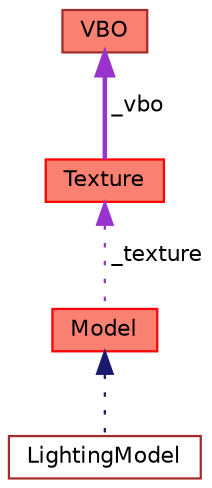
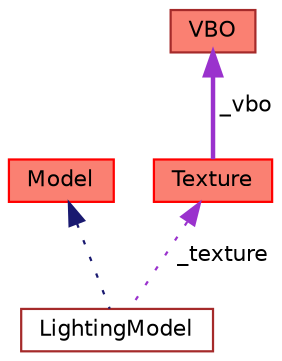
(105, 267) -> (159, 265)
